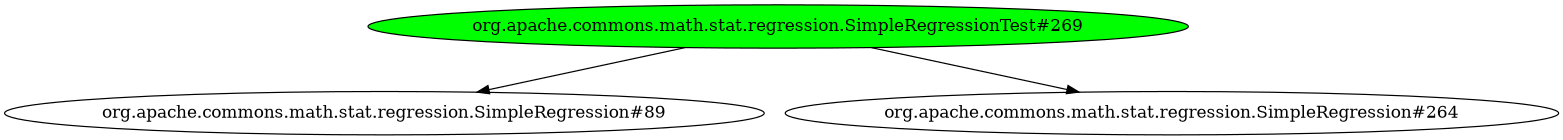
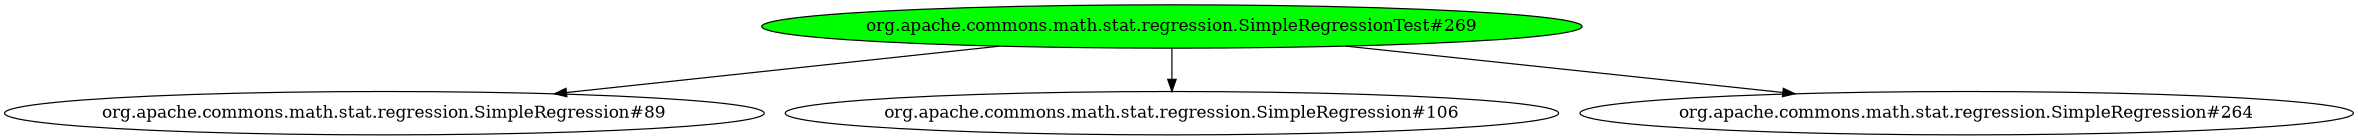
none -> (1172, 113)
